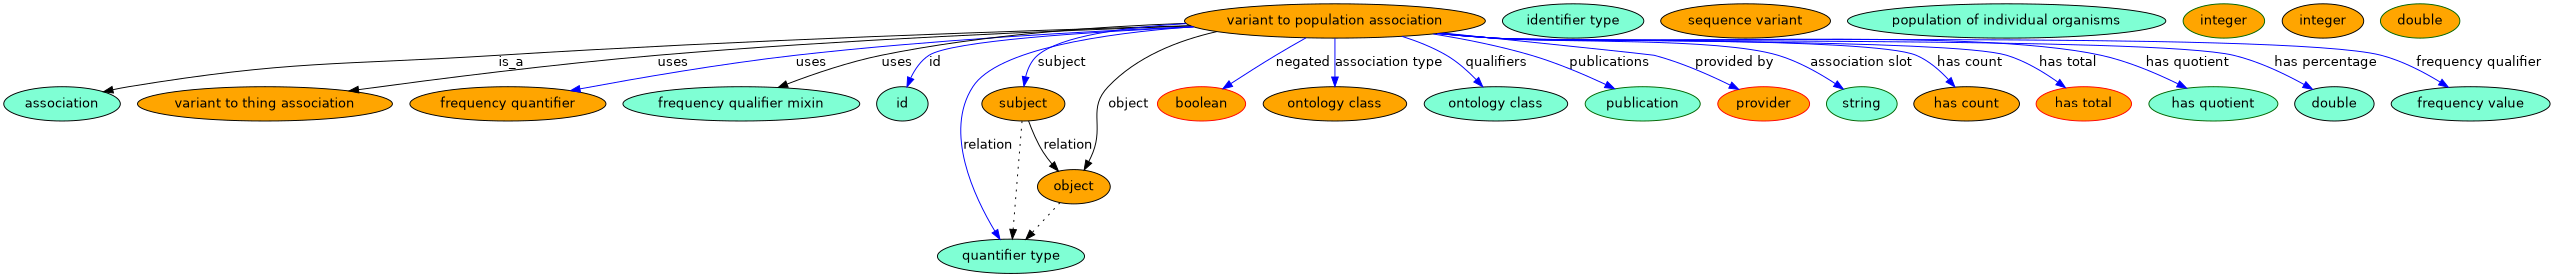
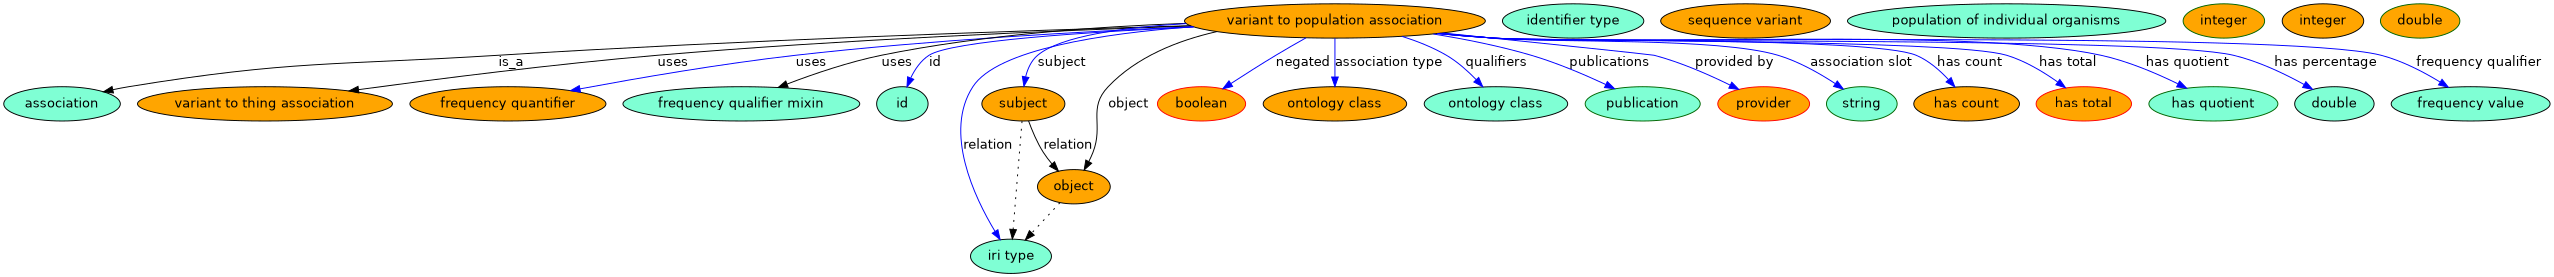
(1011, 256) -> (1011, 256)
